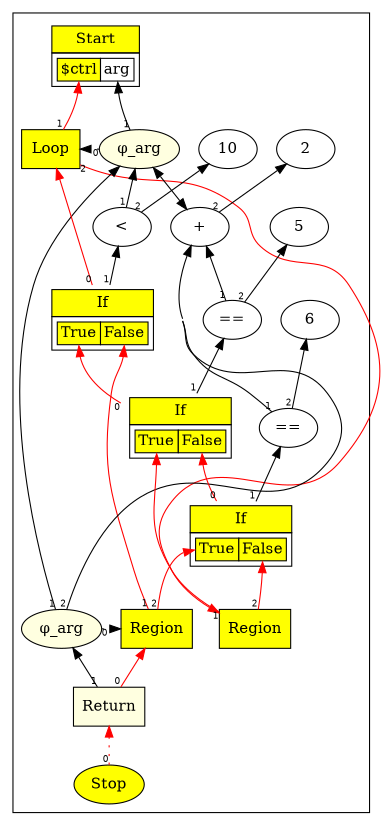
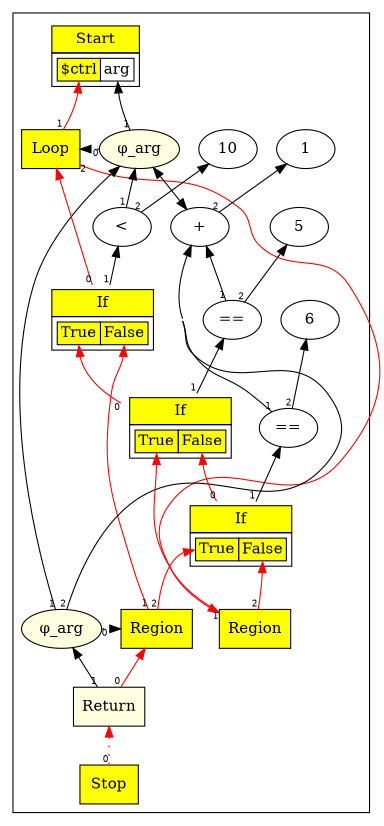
(306, 149) -> (306, 149)
(109, 784) -> (109, 784)
